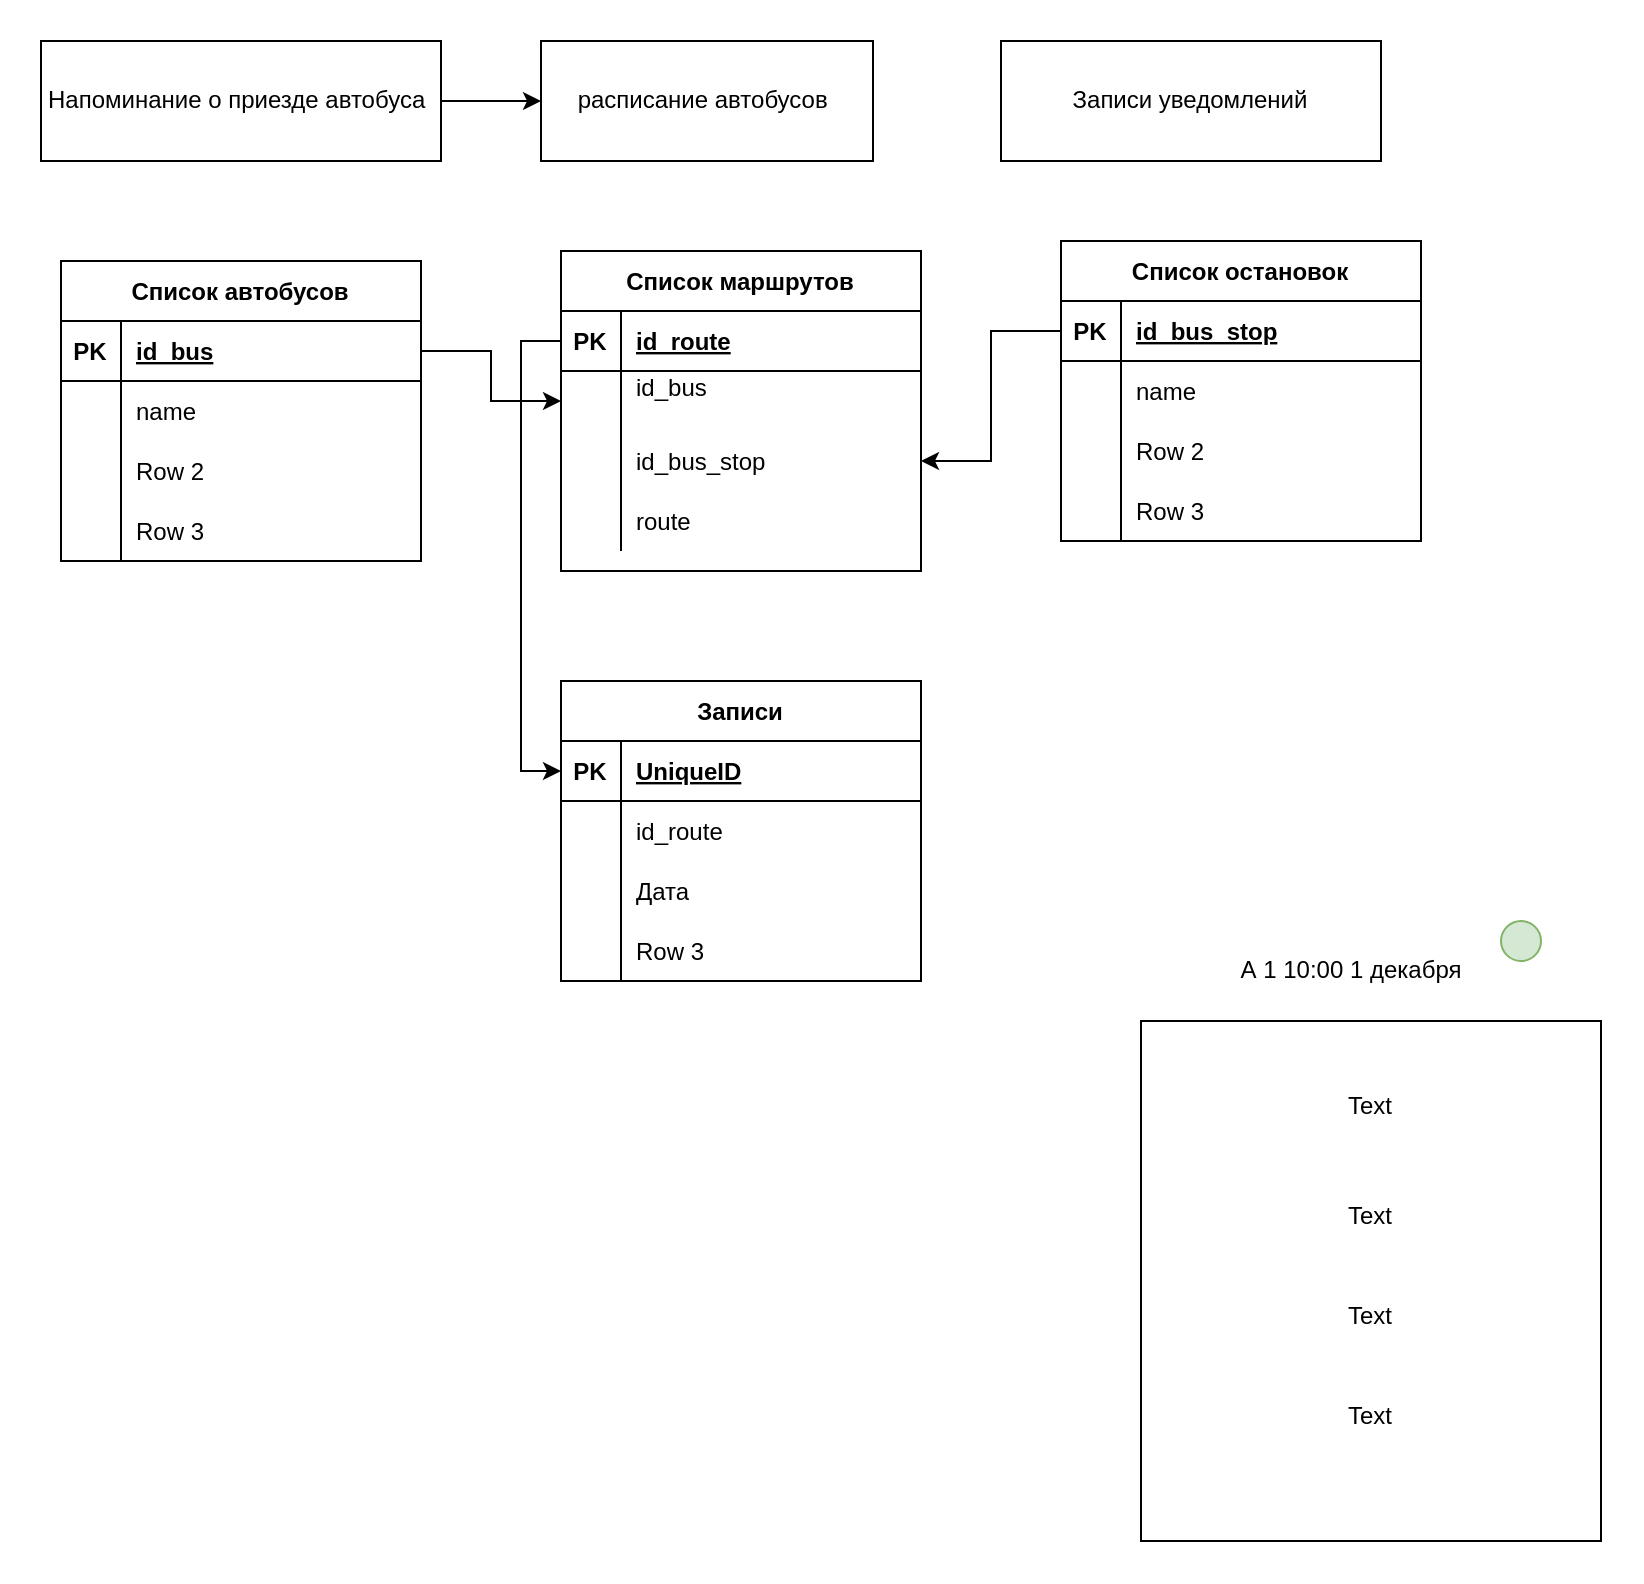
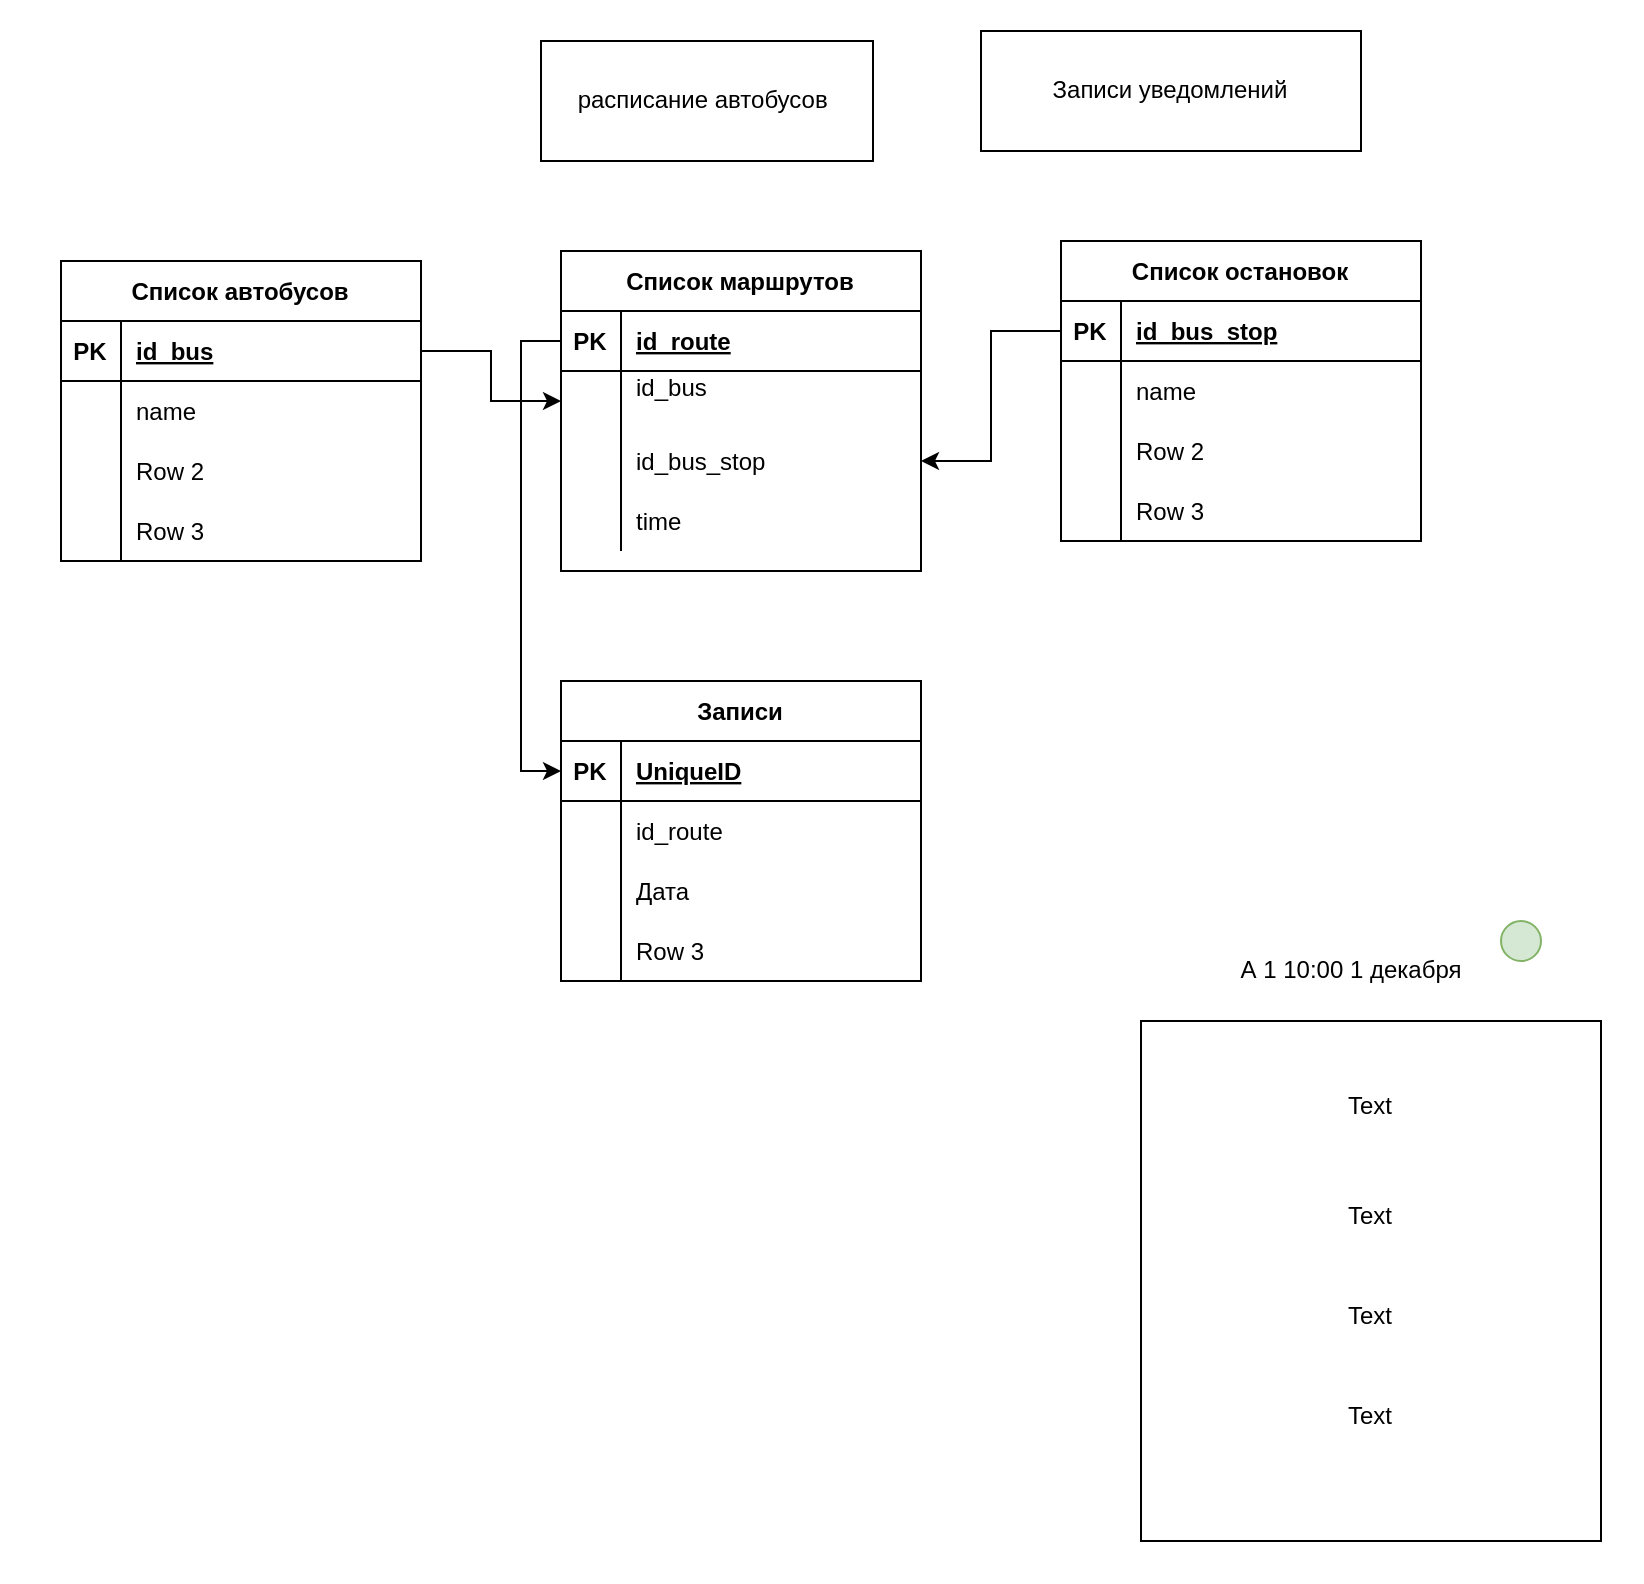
(241, 101) -> none
(484, 101) -> none
(1191, 101) -> (1171, 91)
(670, 522) -> (660, 522)
